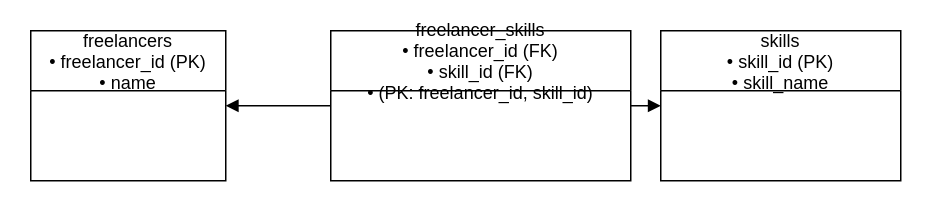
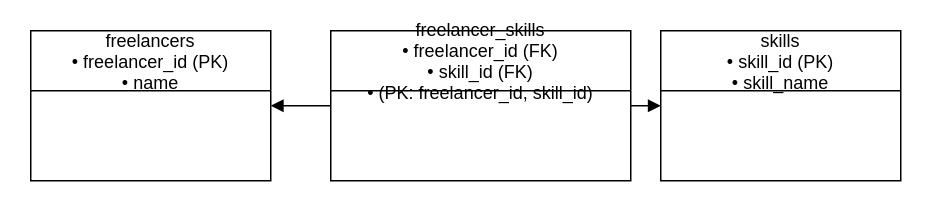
(128, 106) -> (151, 106)
